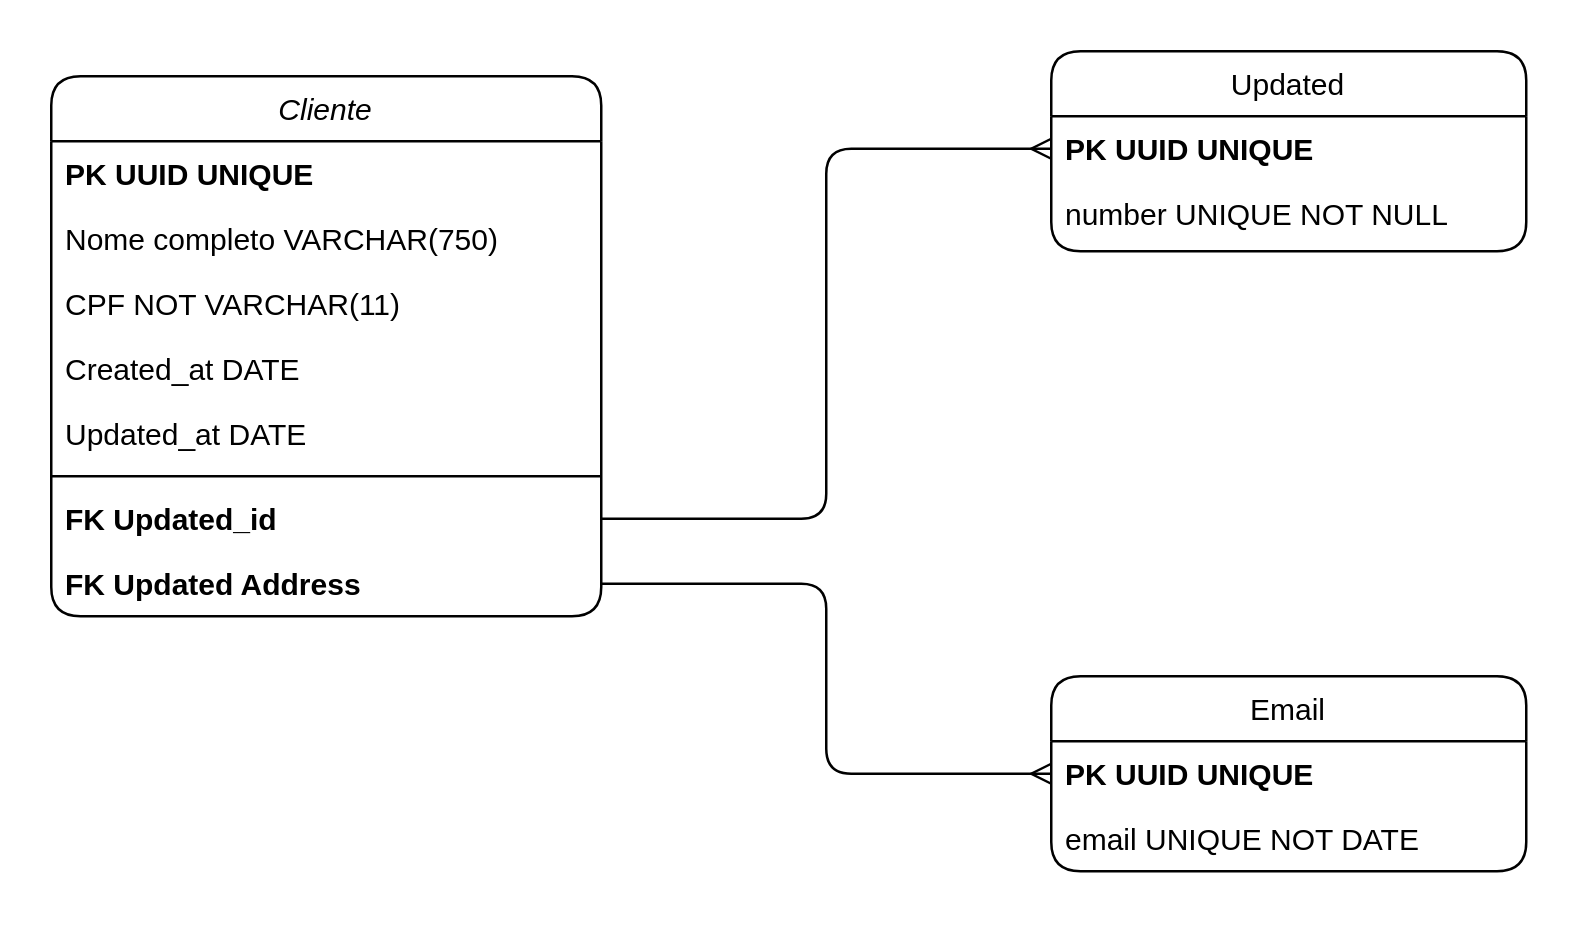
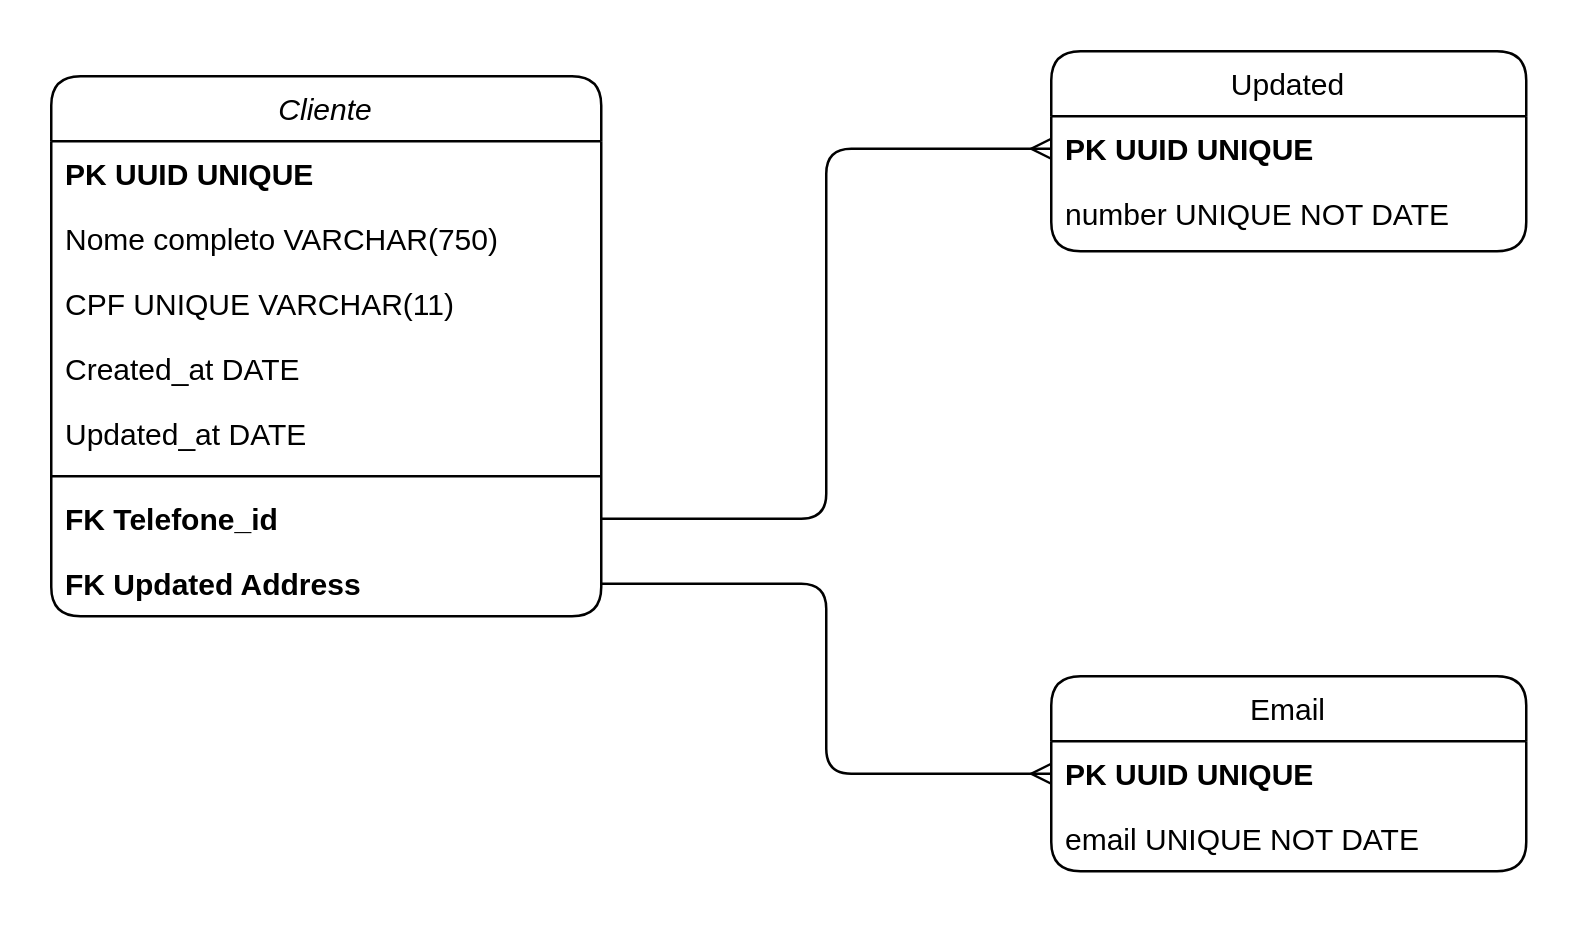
(1238, 215) -> (1238, 215)
(217, 305) -> (242, 305)
(166, 520) -> (171, 520)
